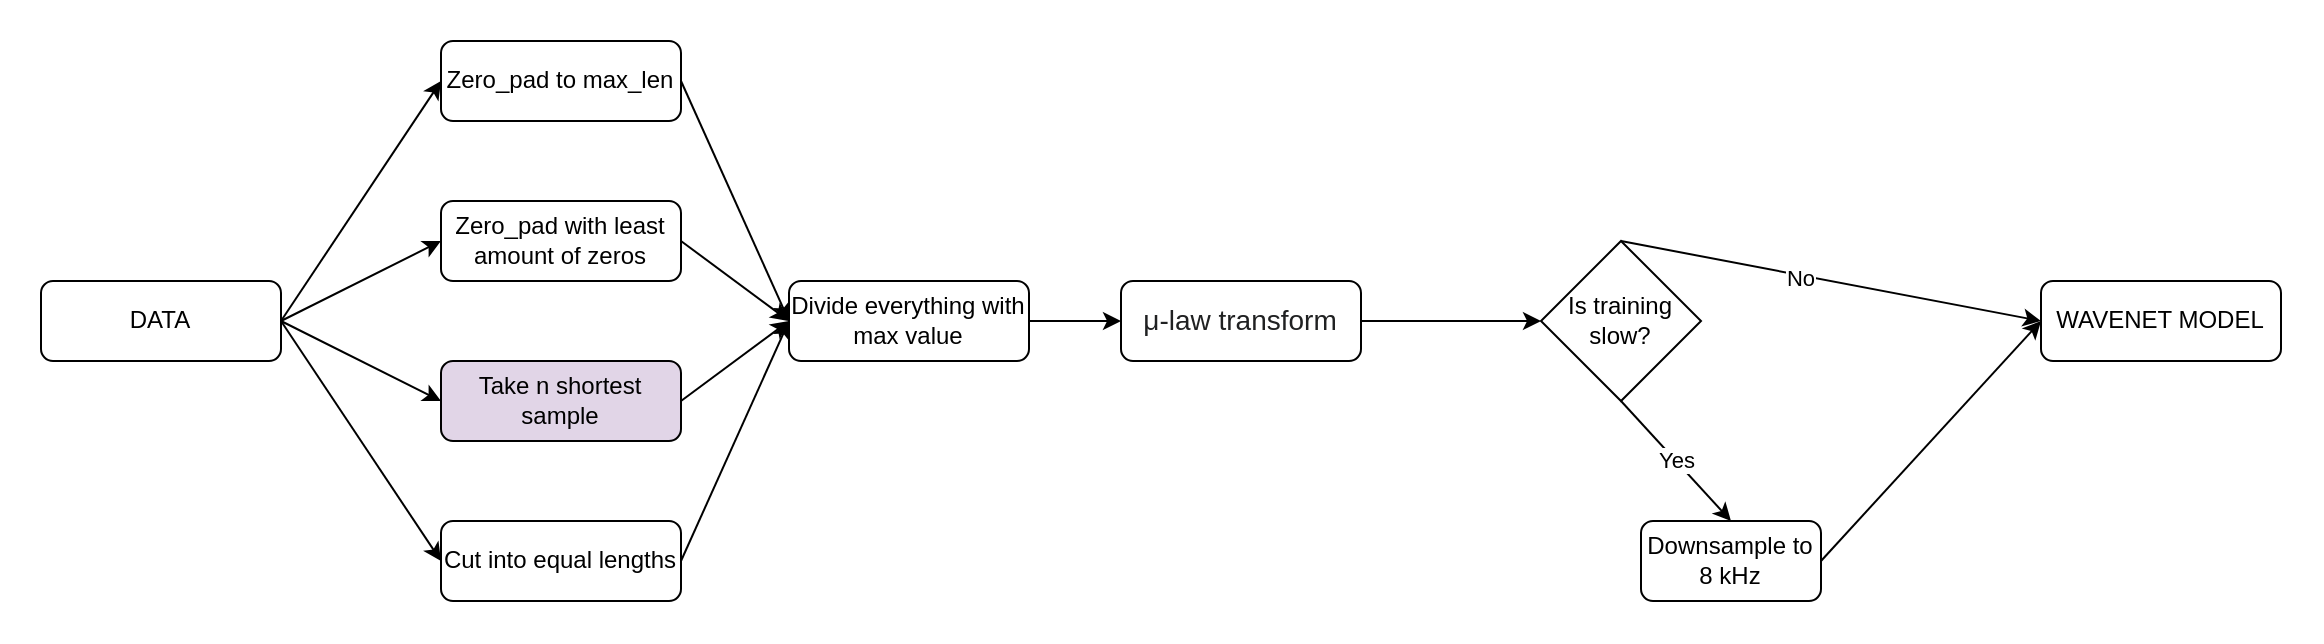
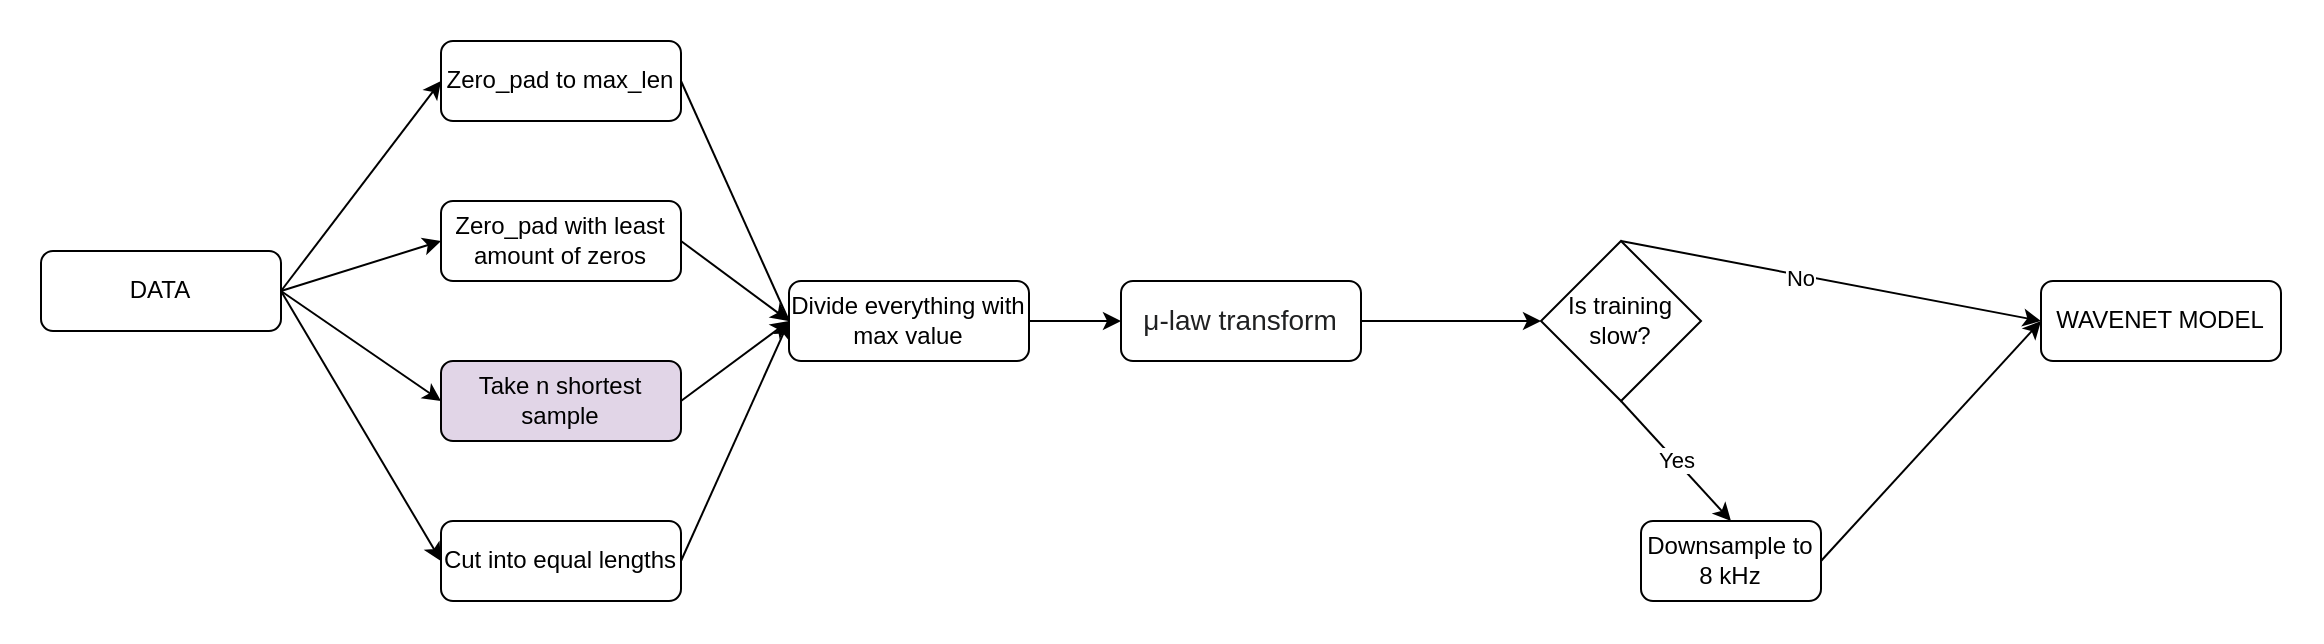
(783, 307) -> (784, 310)
(161, 321) -> (161, 291)
